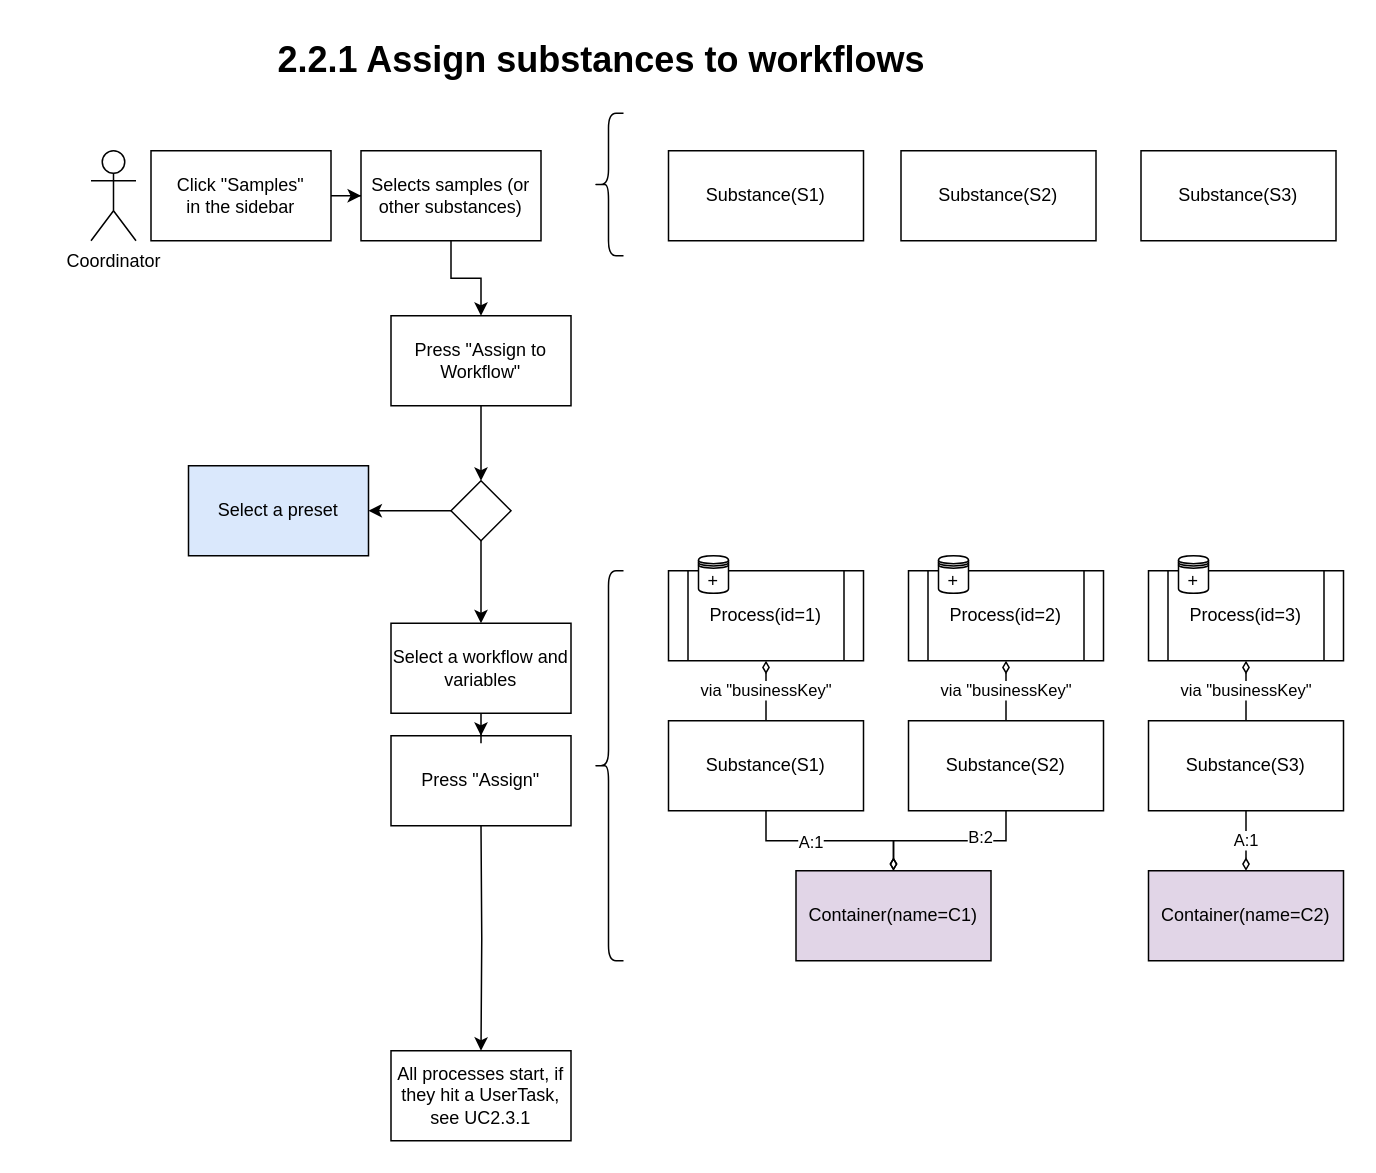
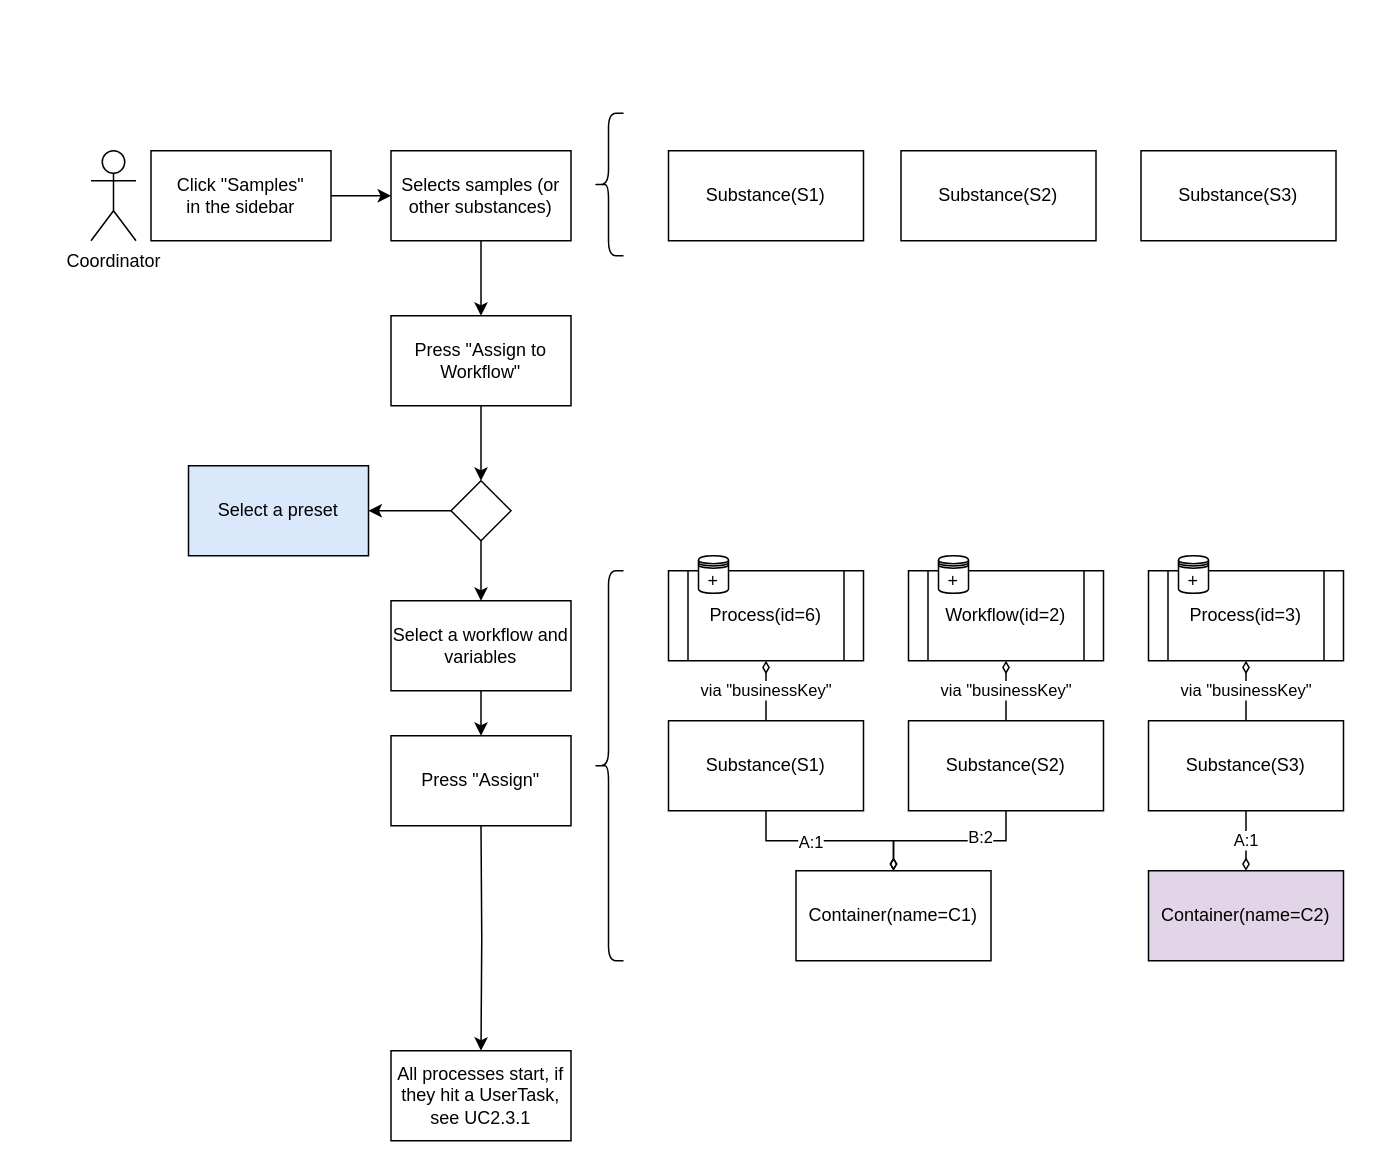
(601, 61) -> none
(451, 196) -> (481, 196)
(766, 616) -> (766, 616)
(1006, 616) -> (1006, 616)
(481, 668) -> (481, 646)
(893, 916) -> (893, 916)
